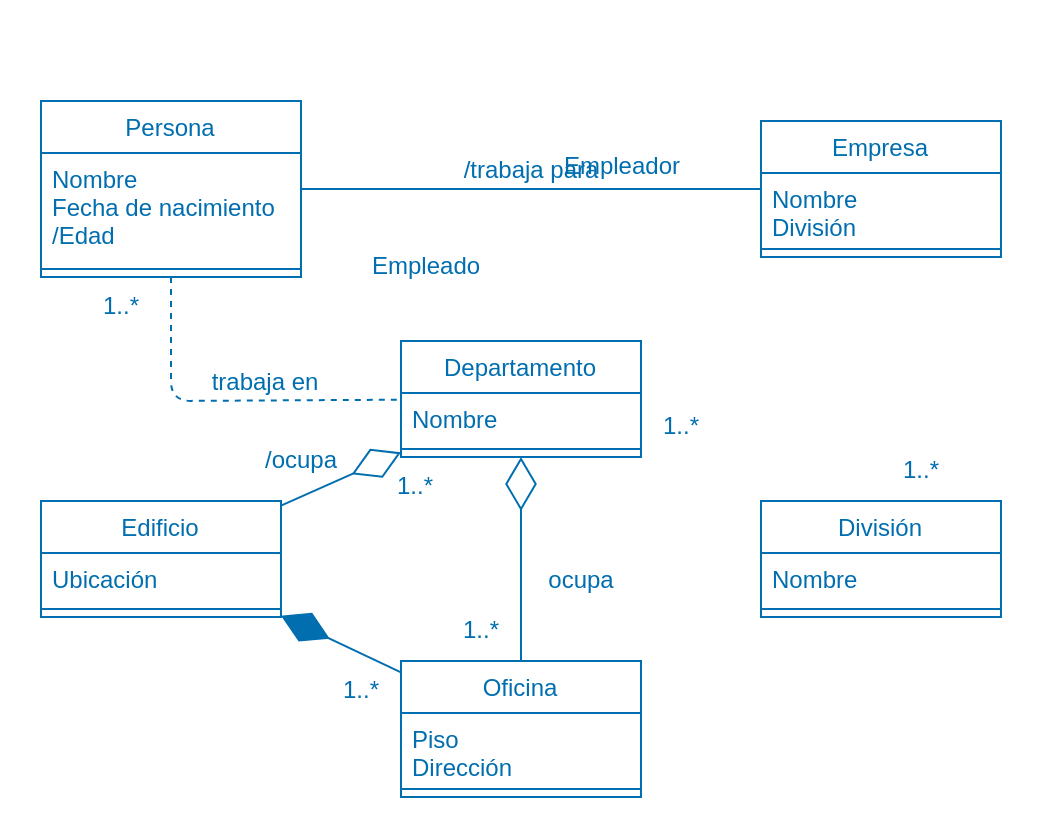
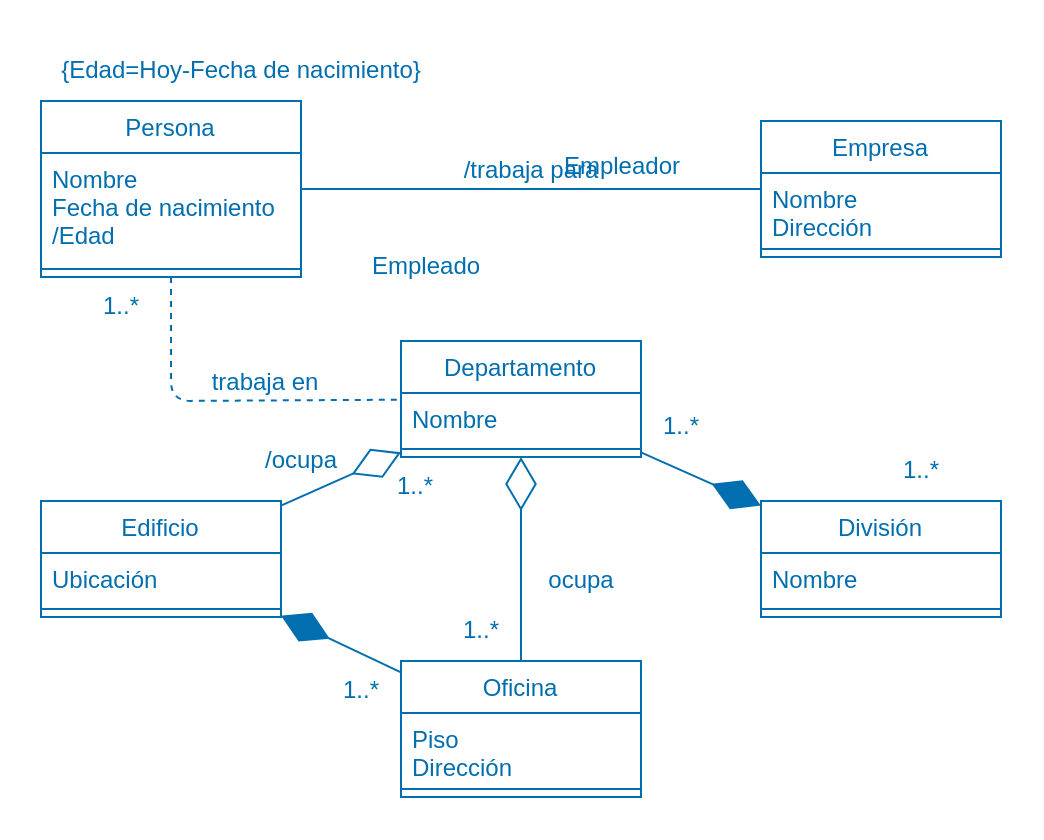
none -> (241, 71)
(812, 200) -> (812, 200)
none -> (678, 469)
